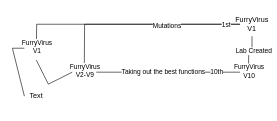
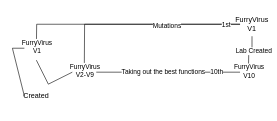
(36, 96) -> (36, 96)
